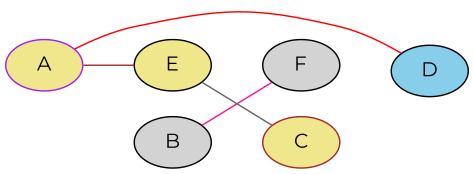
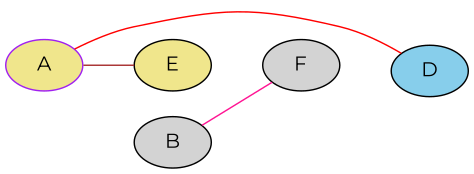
(301, 142) -> none
